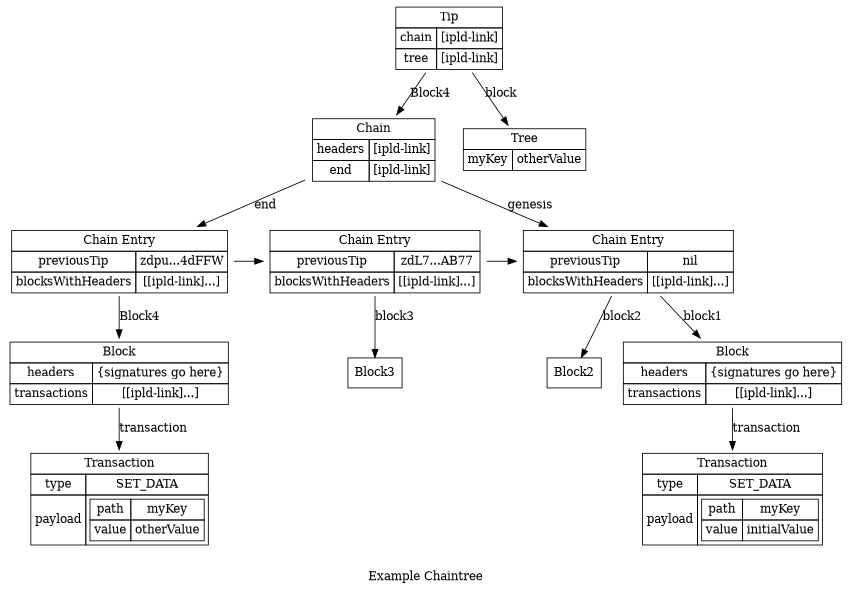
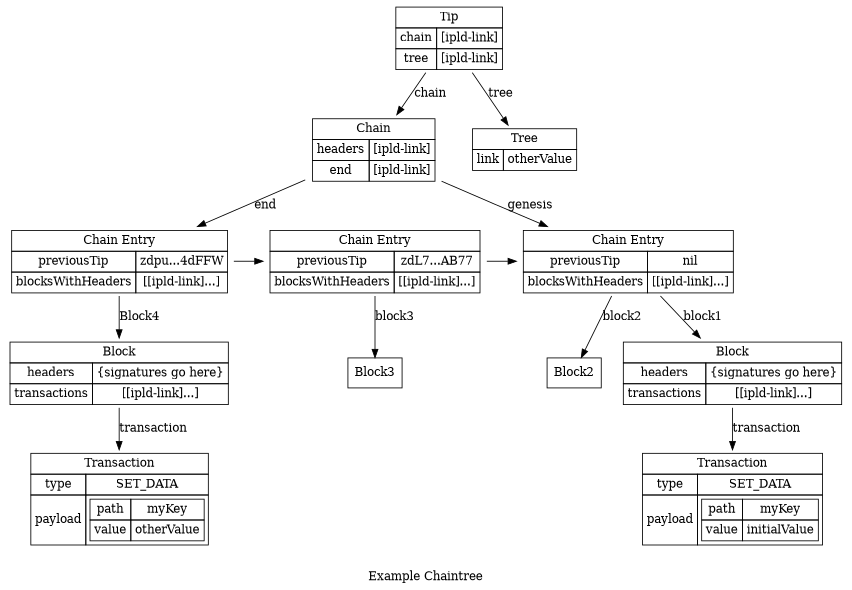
(430, 94) -> (430, 94)
(501, 94) -> (501, 94)
(488, 160) -> (488, 160)
